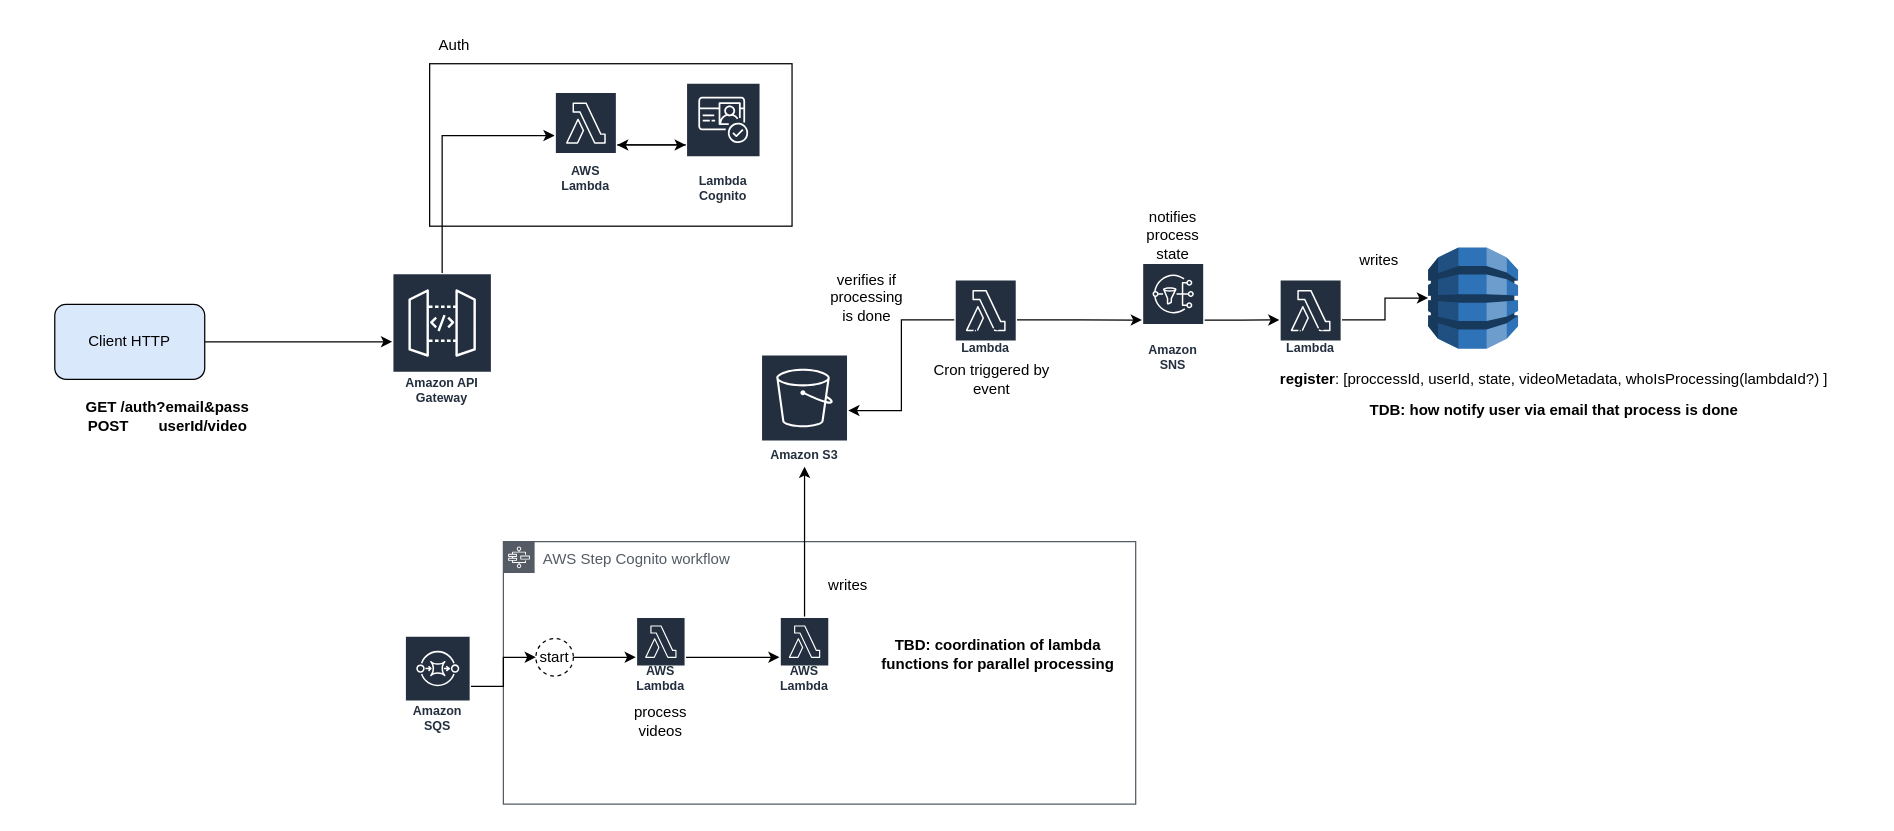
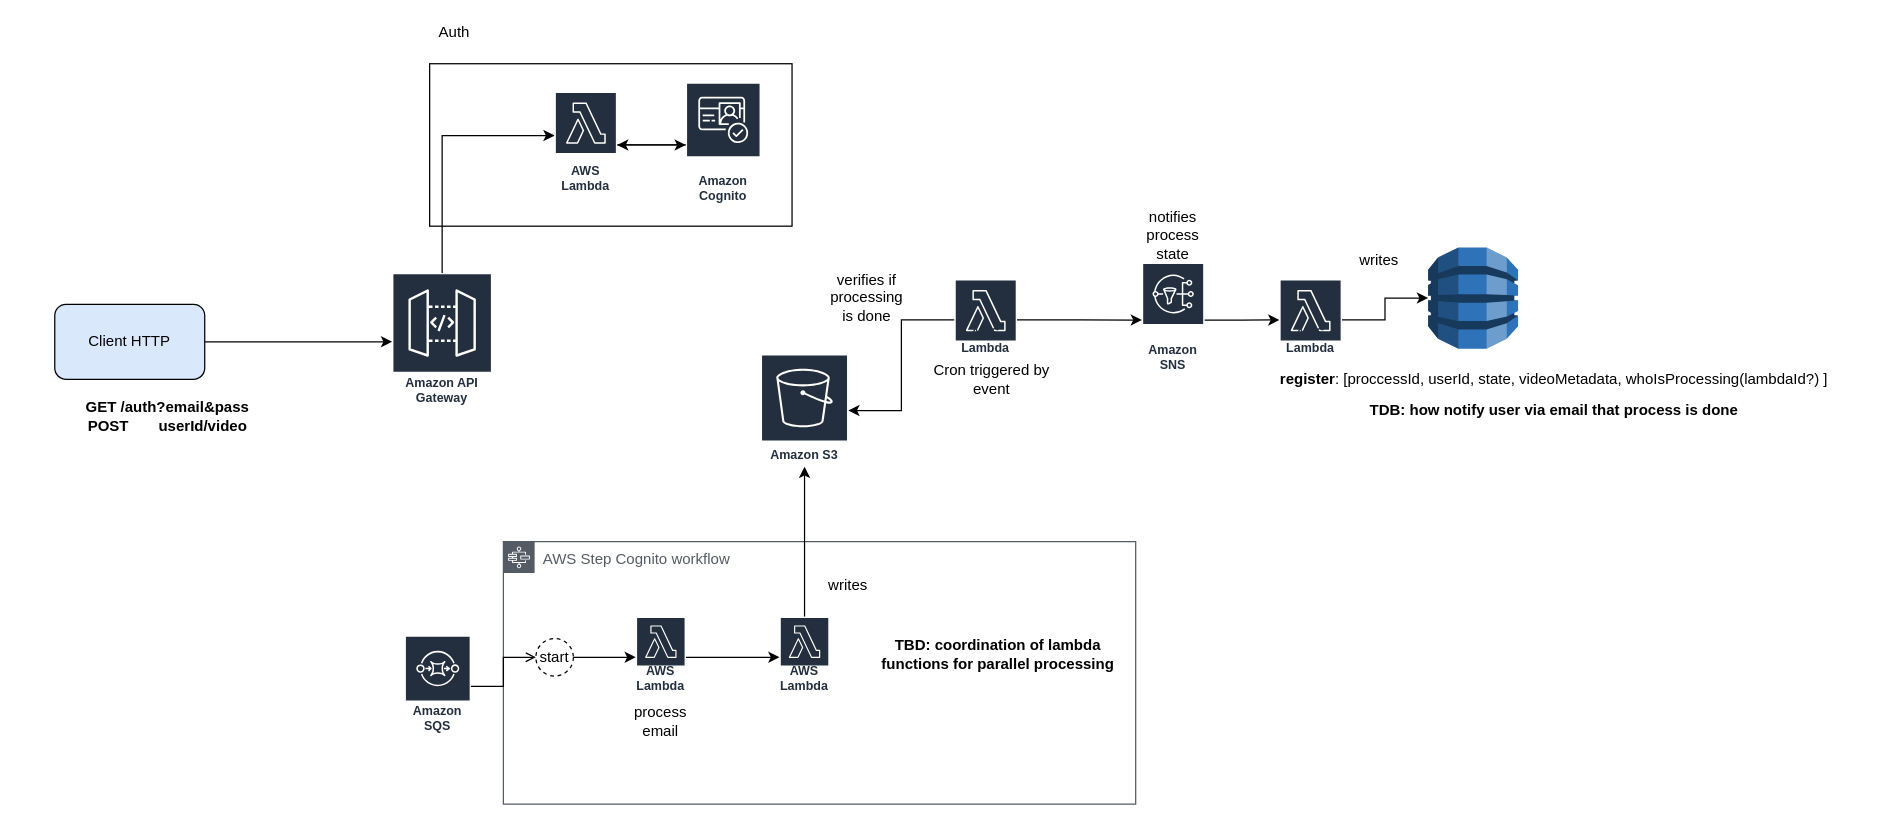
(454, 45) -> (454, 33)
(723, 188) -> (723, 188)
(526, 658) -> (528, 658)
(661, 722) -> (661, 722)
